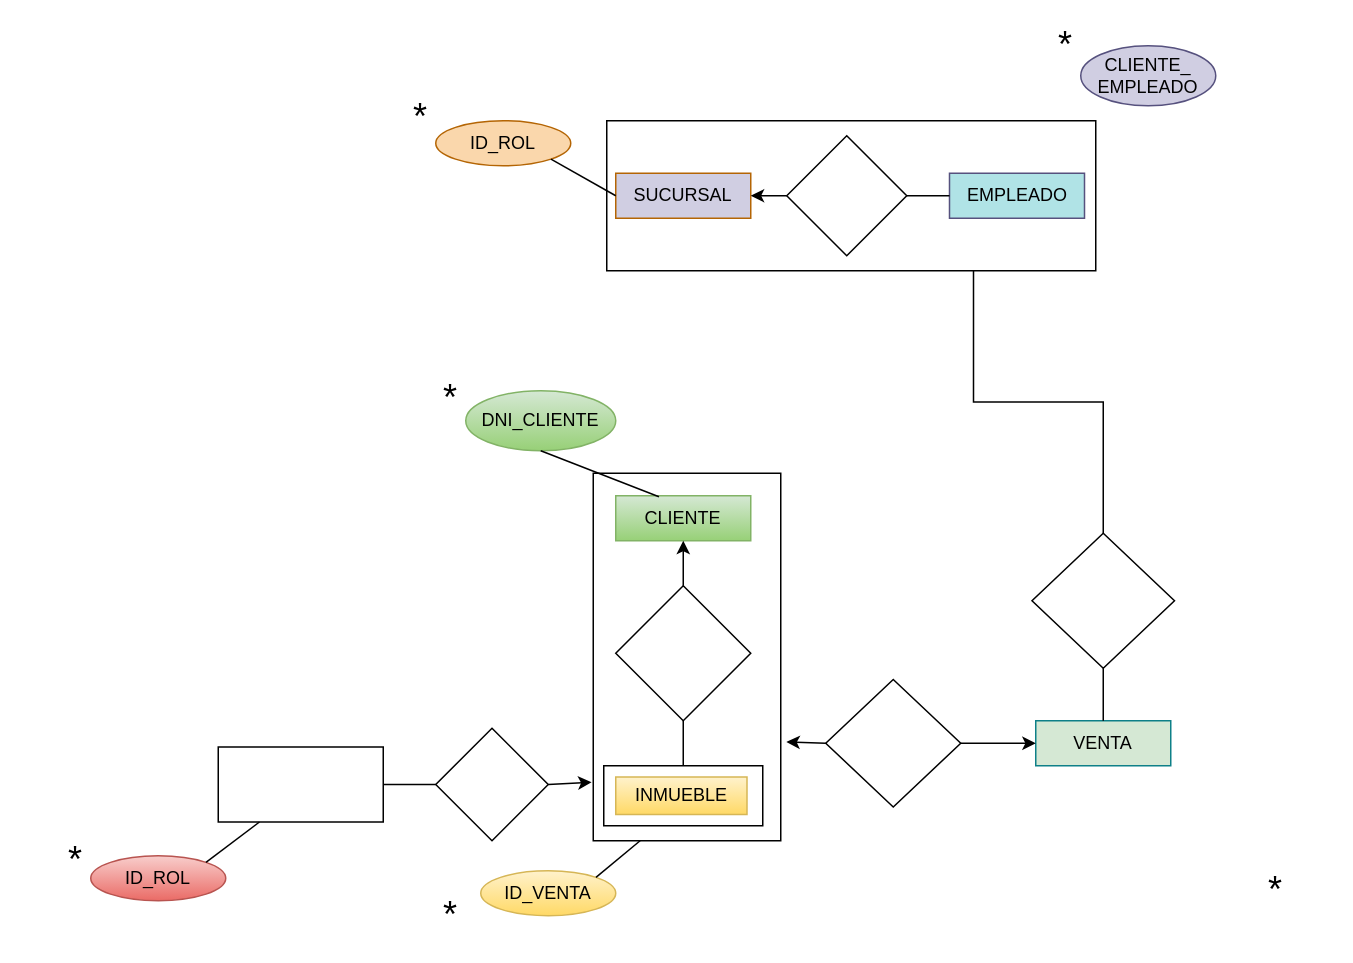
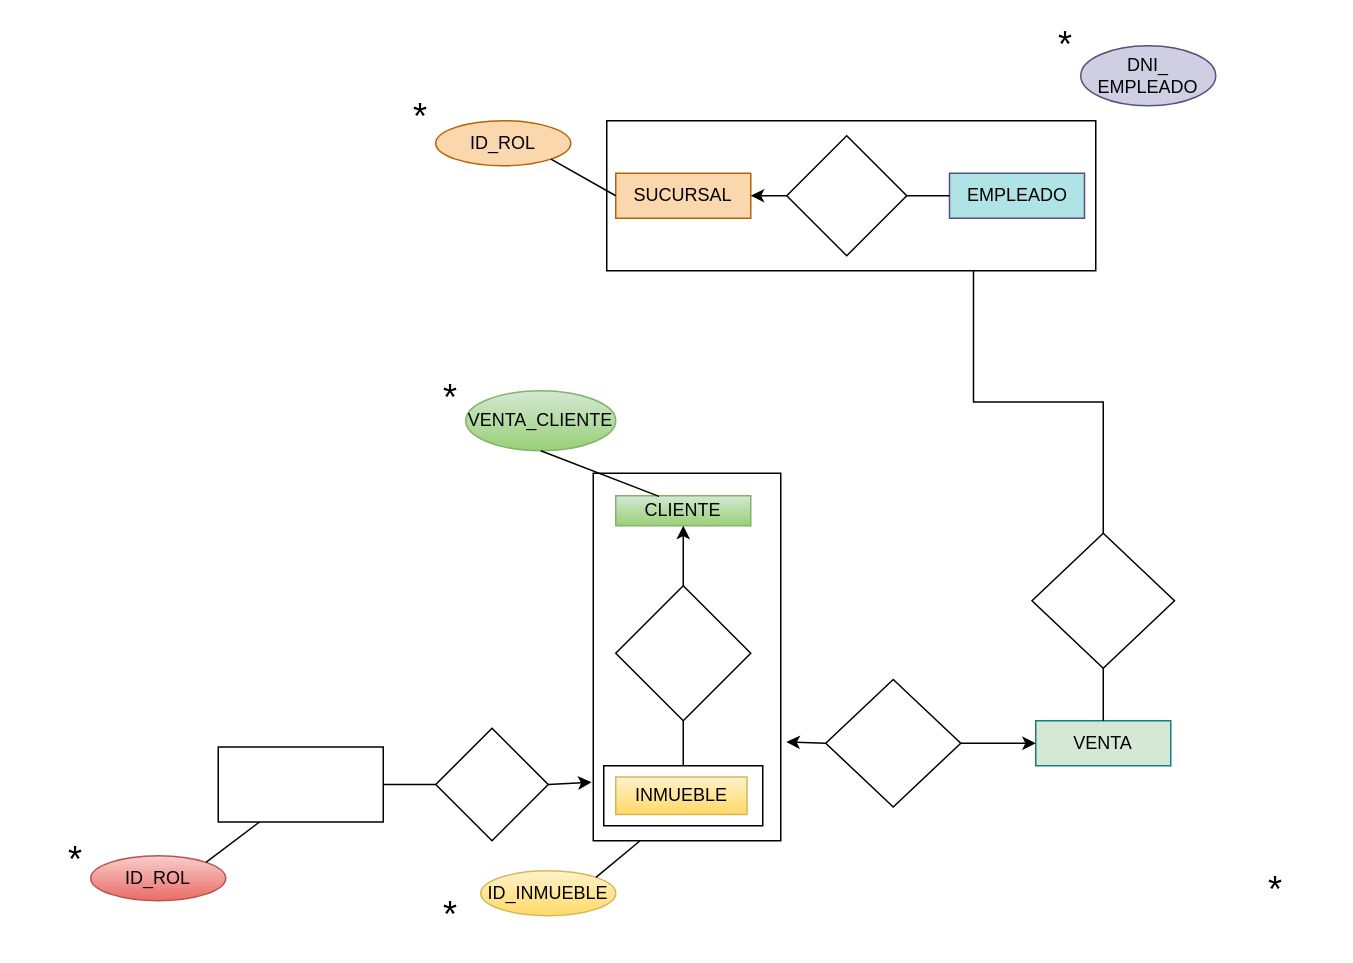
(1148, 76) -> (1148, 76)
(683, 196) -> (683, 196)
(541, 421) -> (541, 421)
(683, 518) -> (683, 511)
(548, 893) -> (548, 893)
